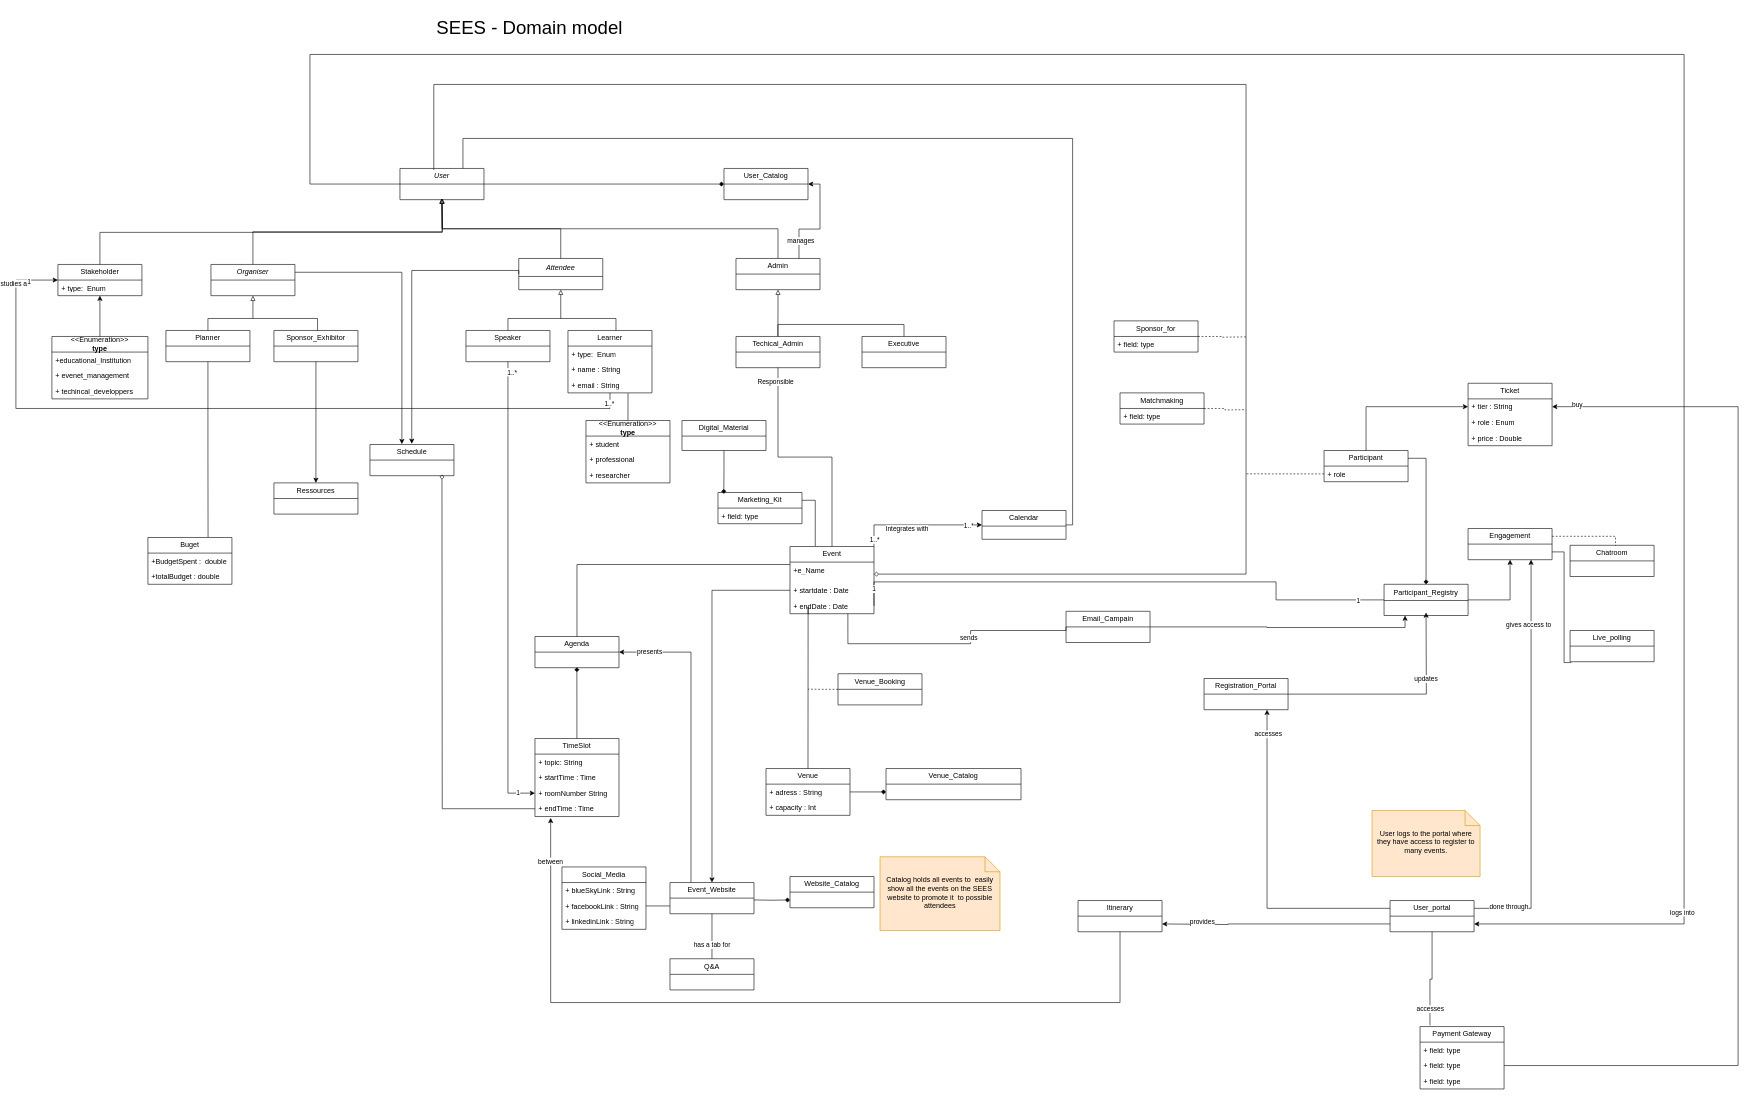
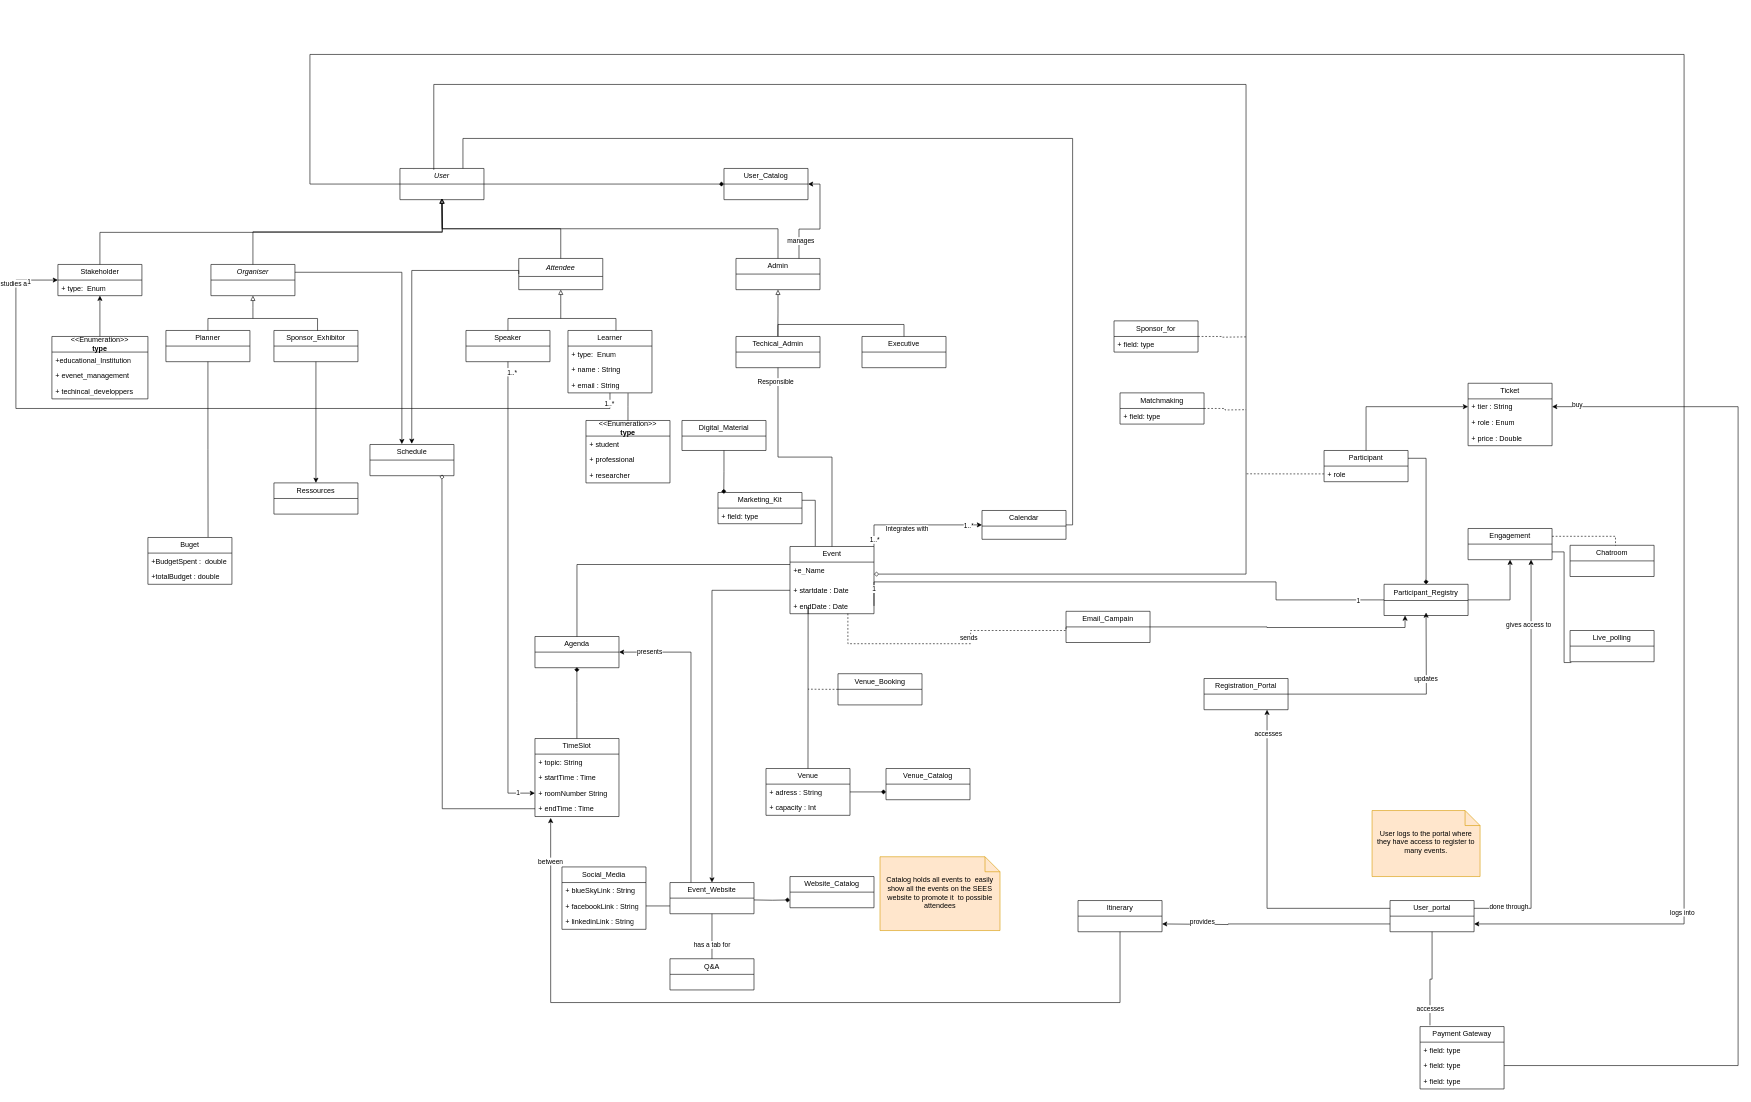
(532, 27) -> none
(948, 644) -> (948, 644)
(953, 784) -> (928, 784)
